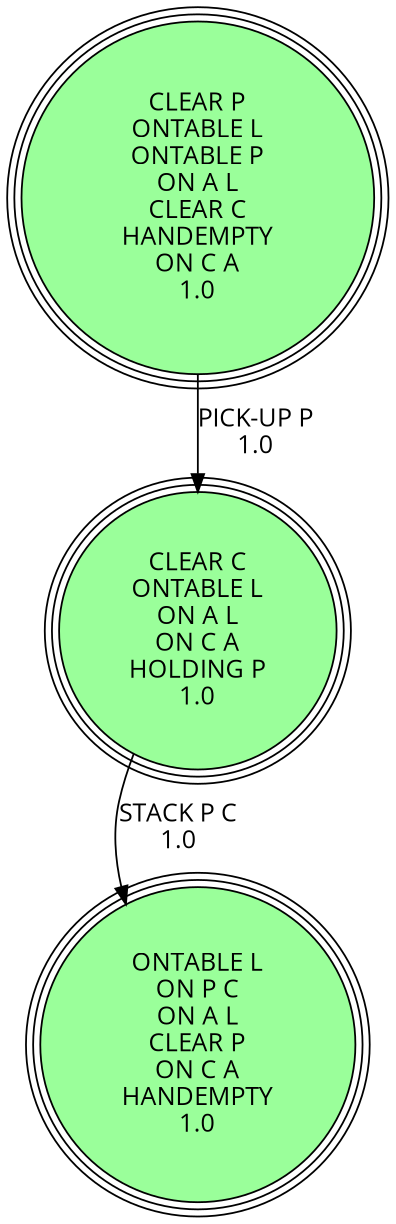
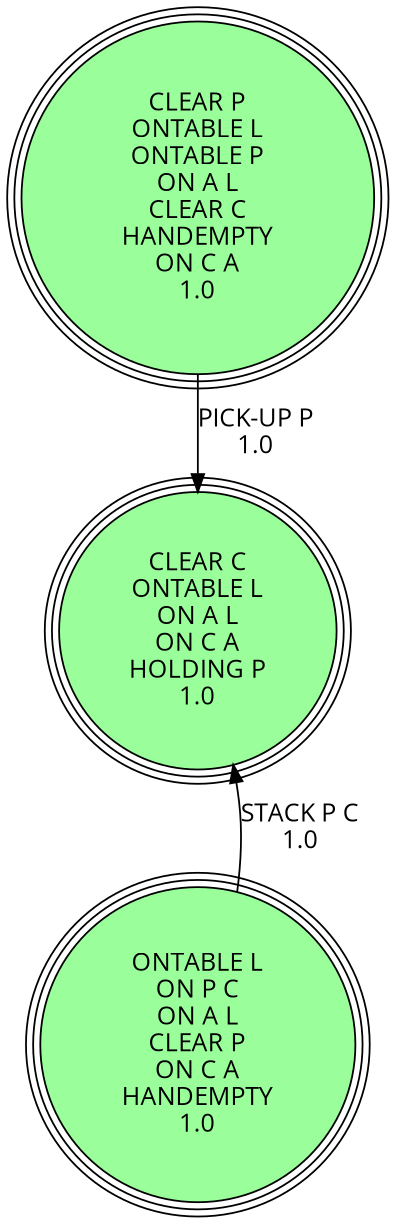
(116, 819) -> (241, 837)
